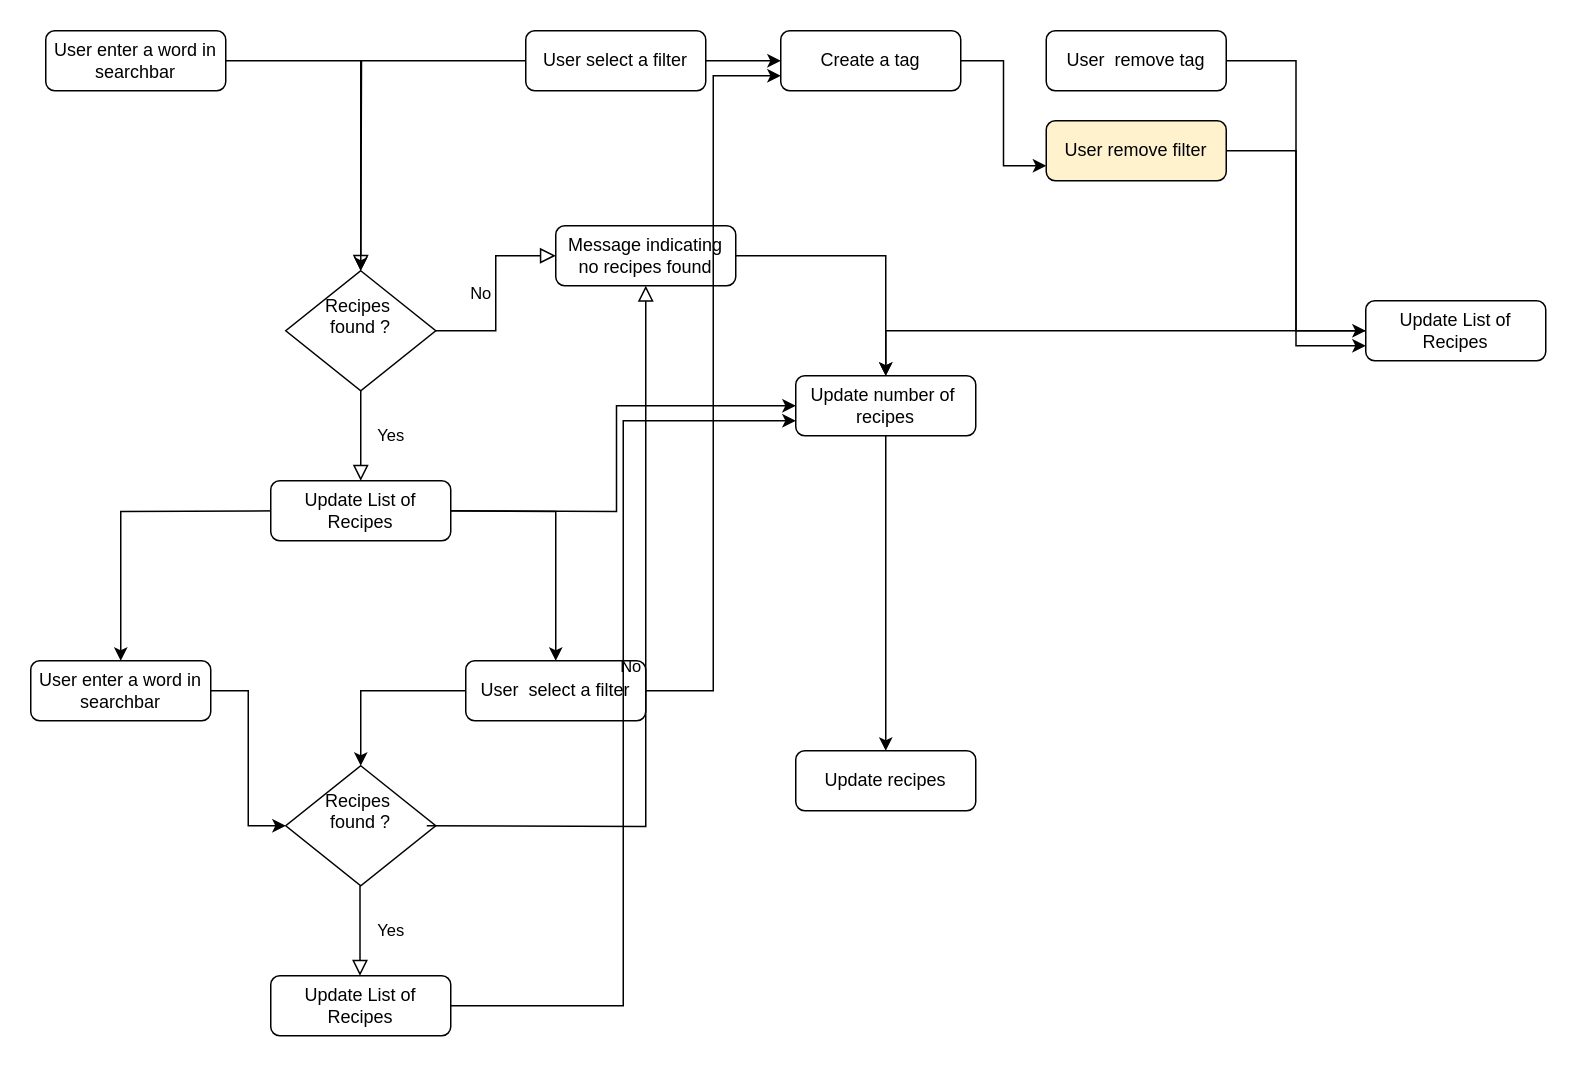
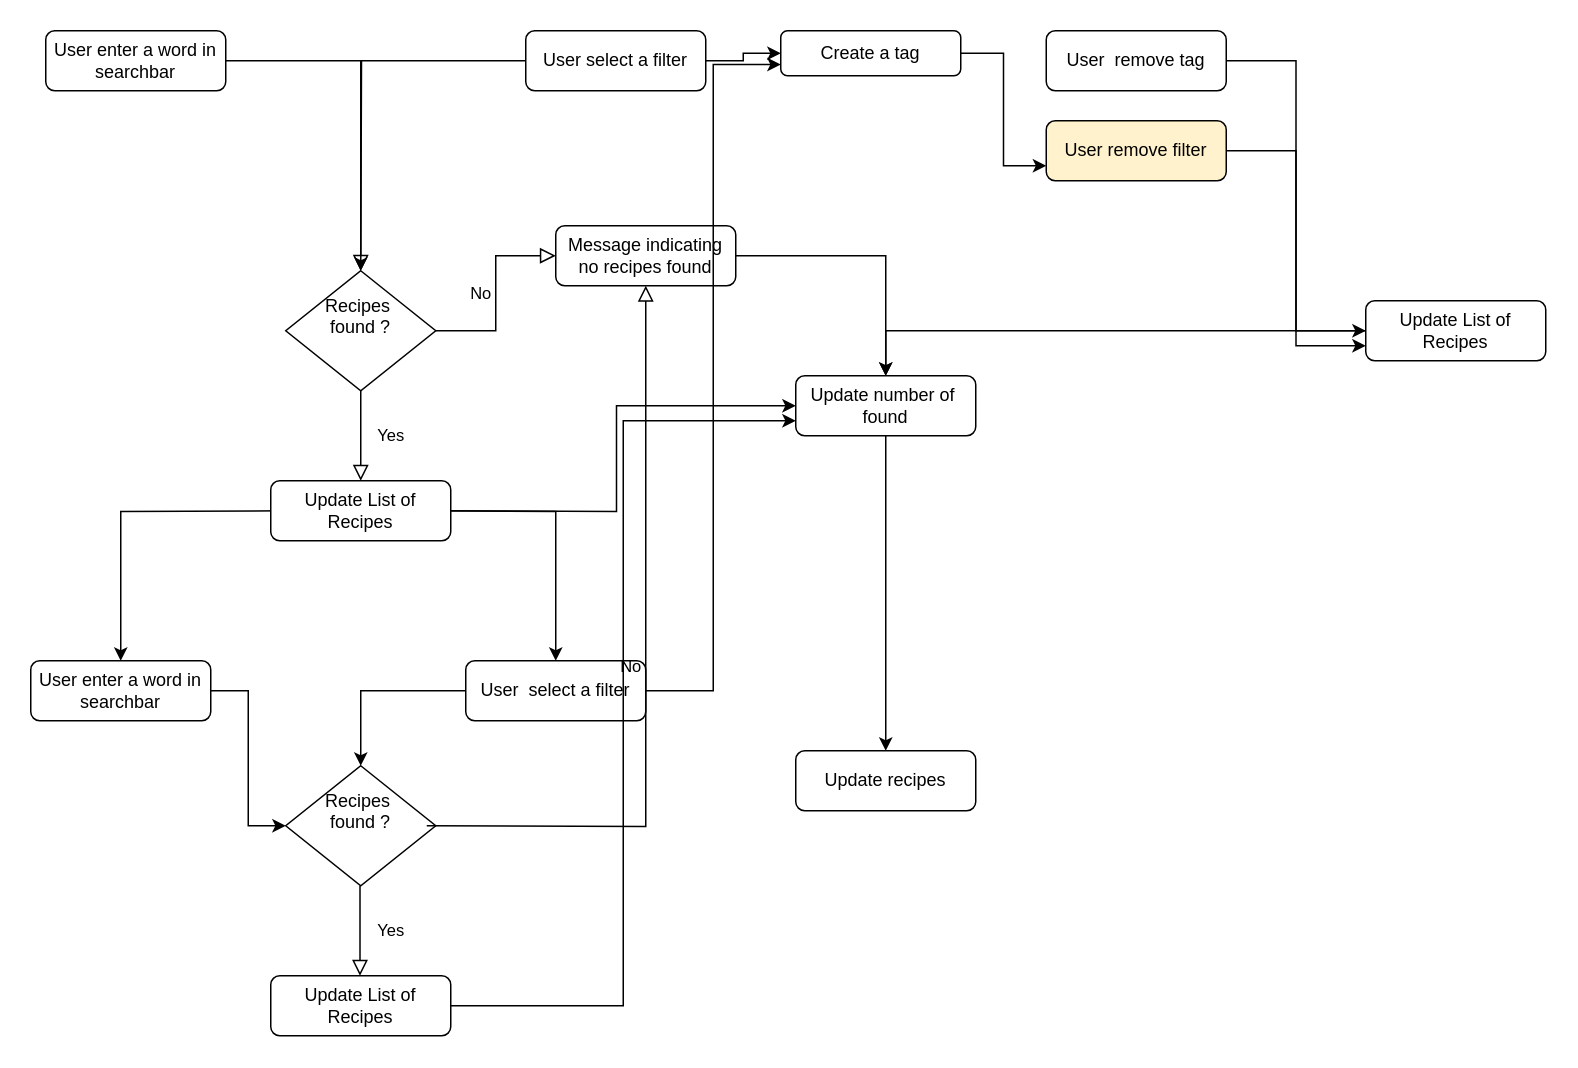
(871, 61) -> (871, 53)
(886, 406) -> (886, 406)
